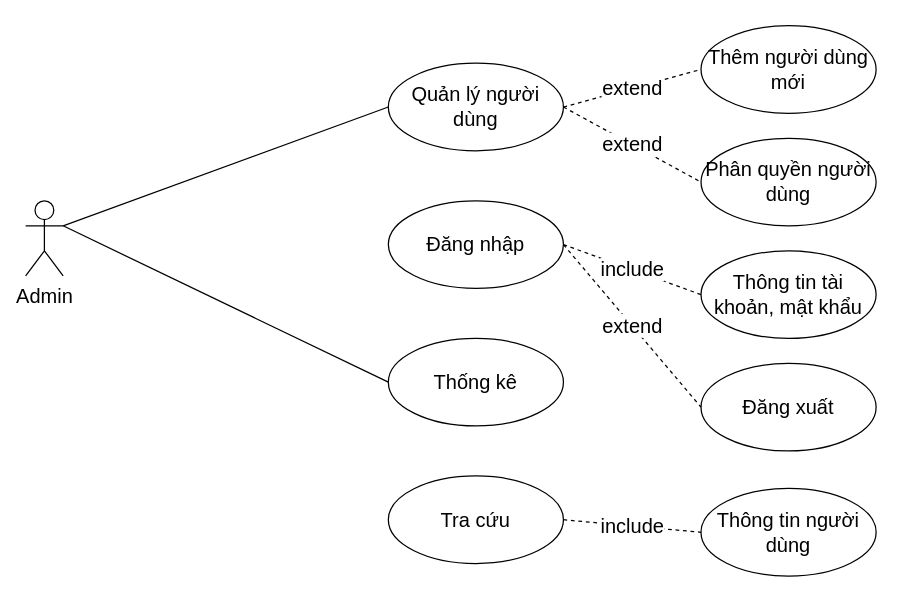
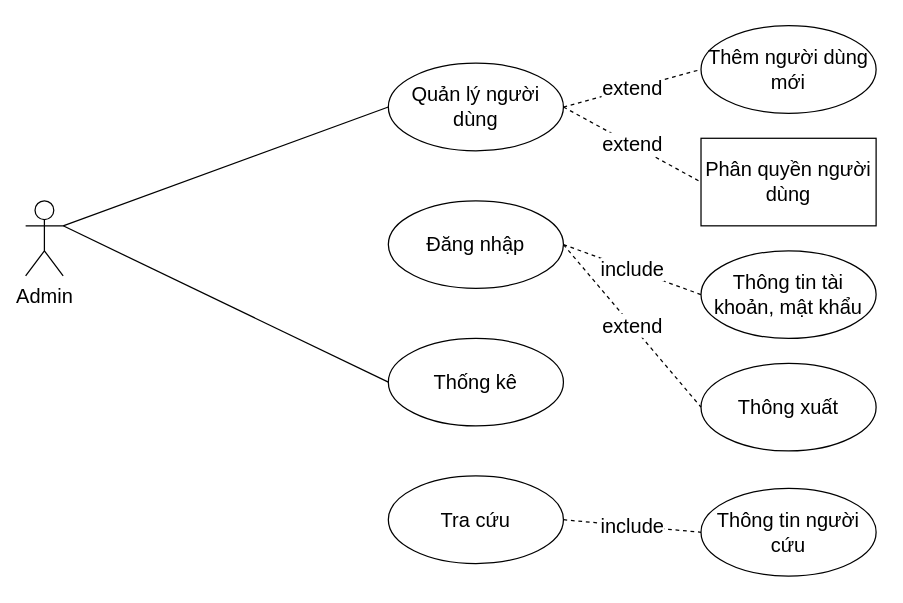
(788, 182) -> (788, 182)
(788, 407) -> (788, 407)
(788, 532) -> (788, 532)
